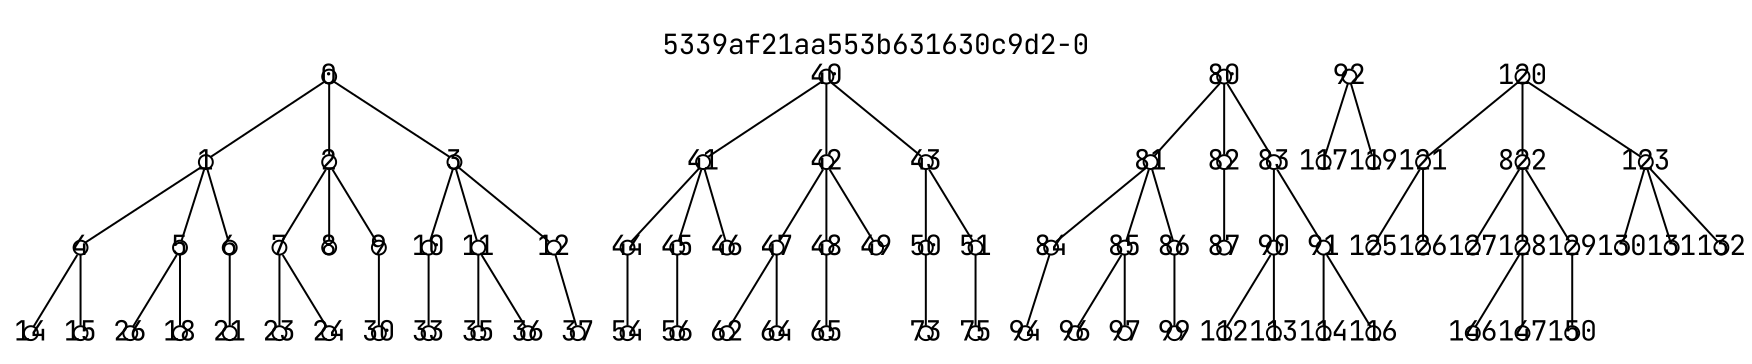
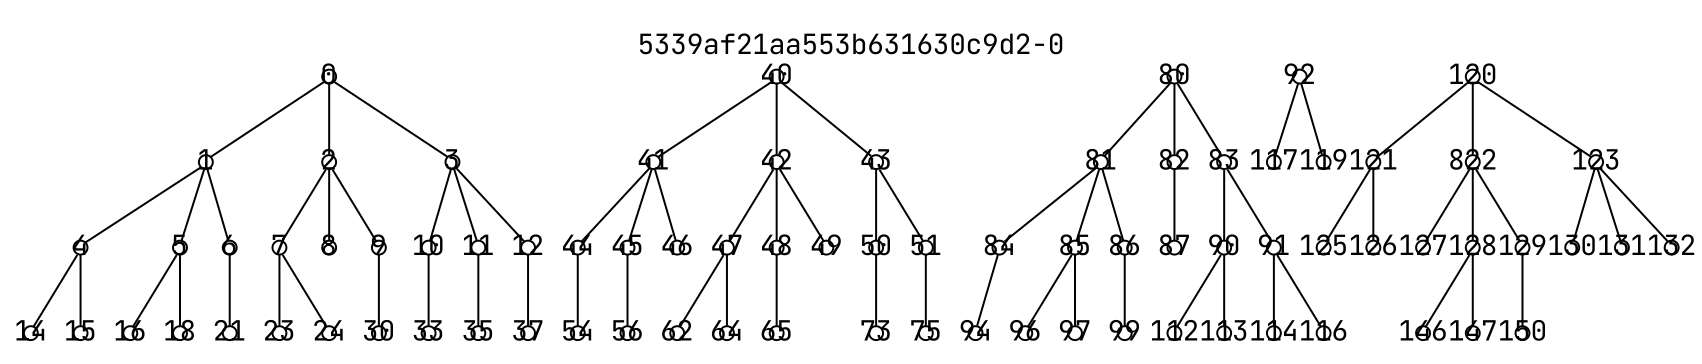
(130, 333) -> (130, 333)
(528, 333) -> none
